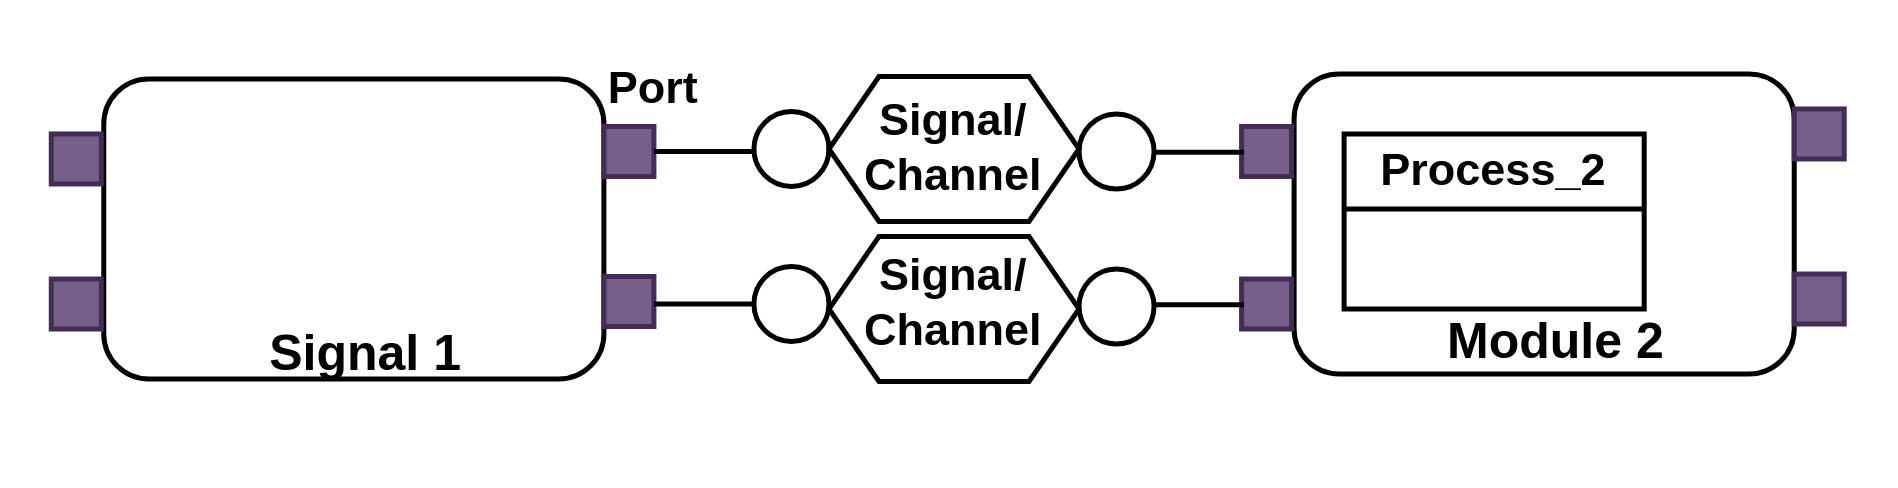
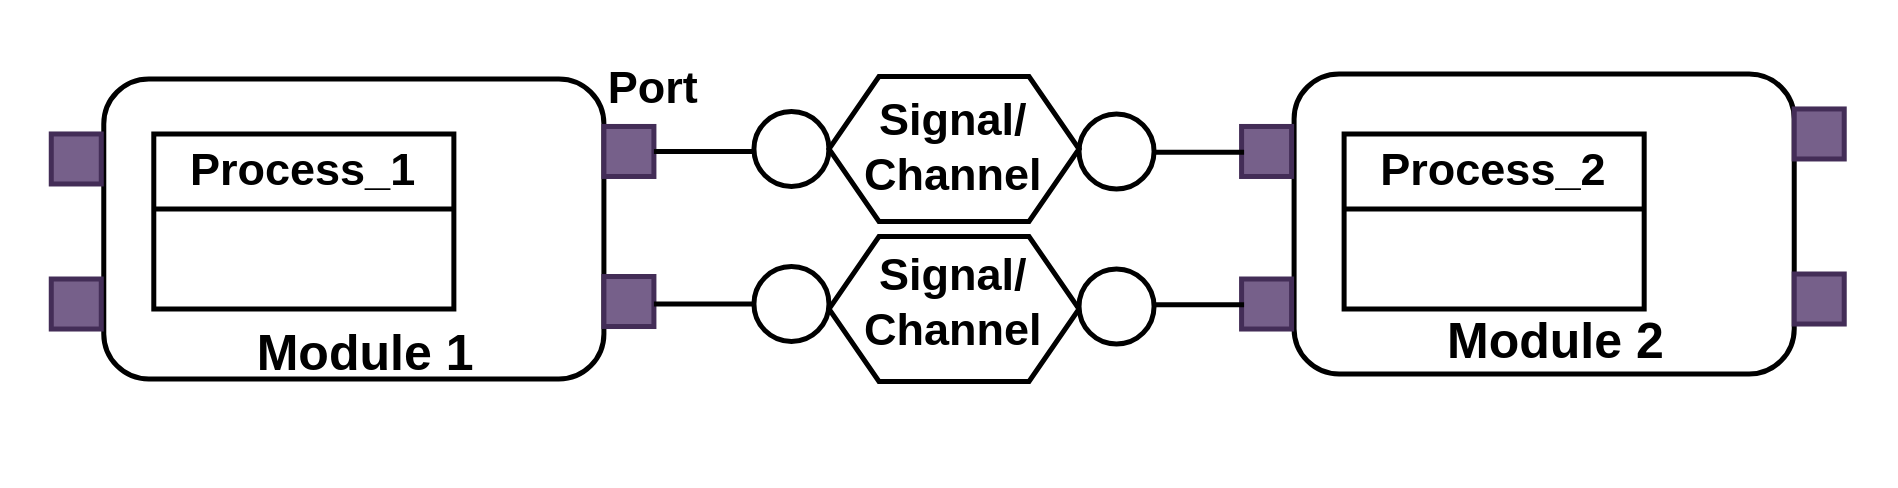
none -> (304, 221)
(366, 354) -> (366, 354)
